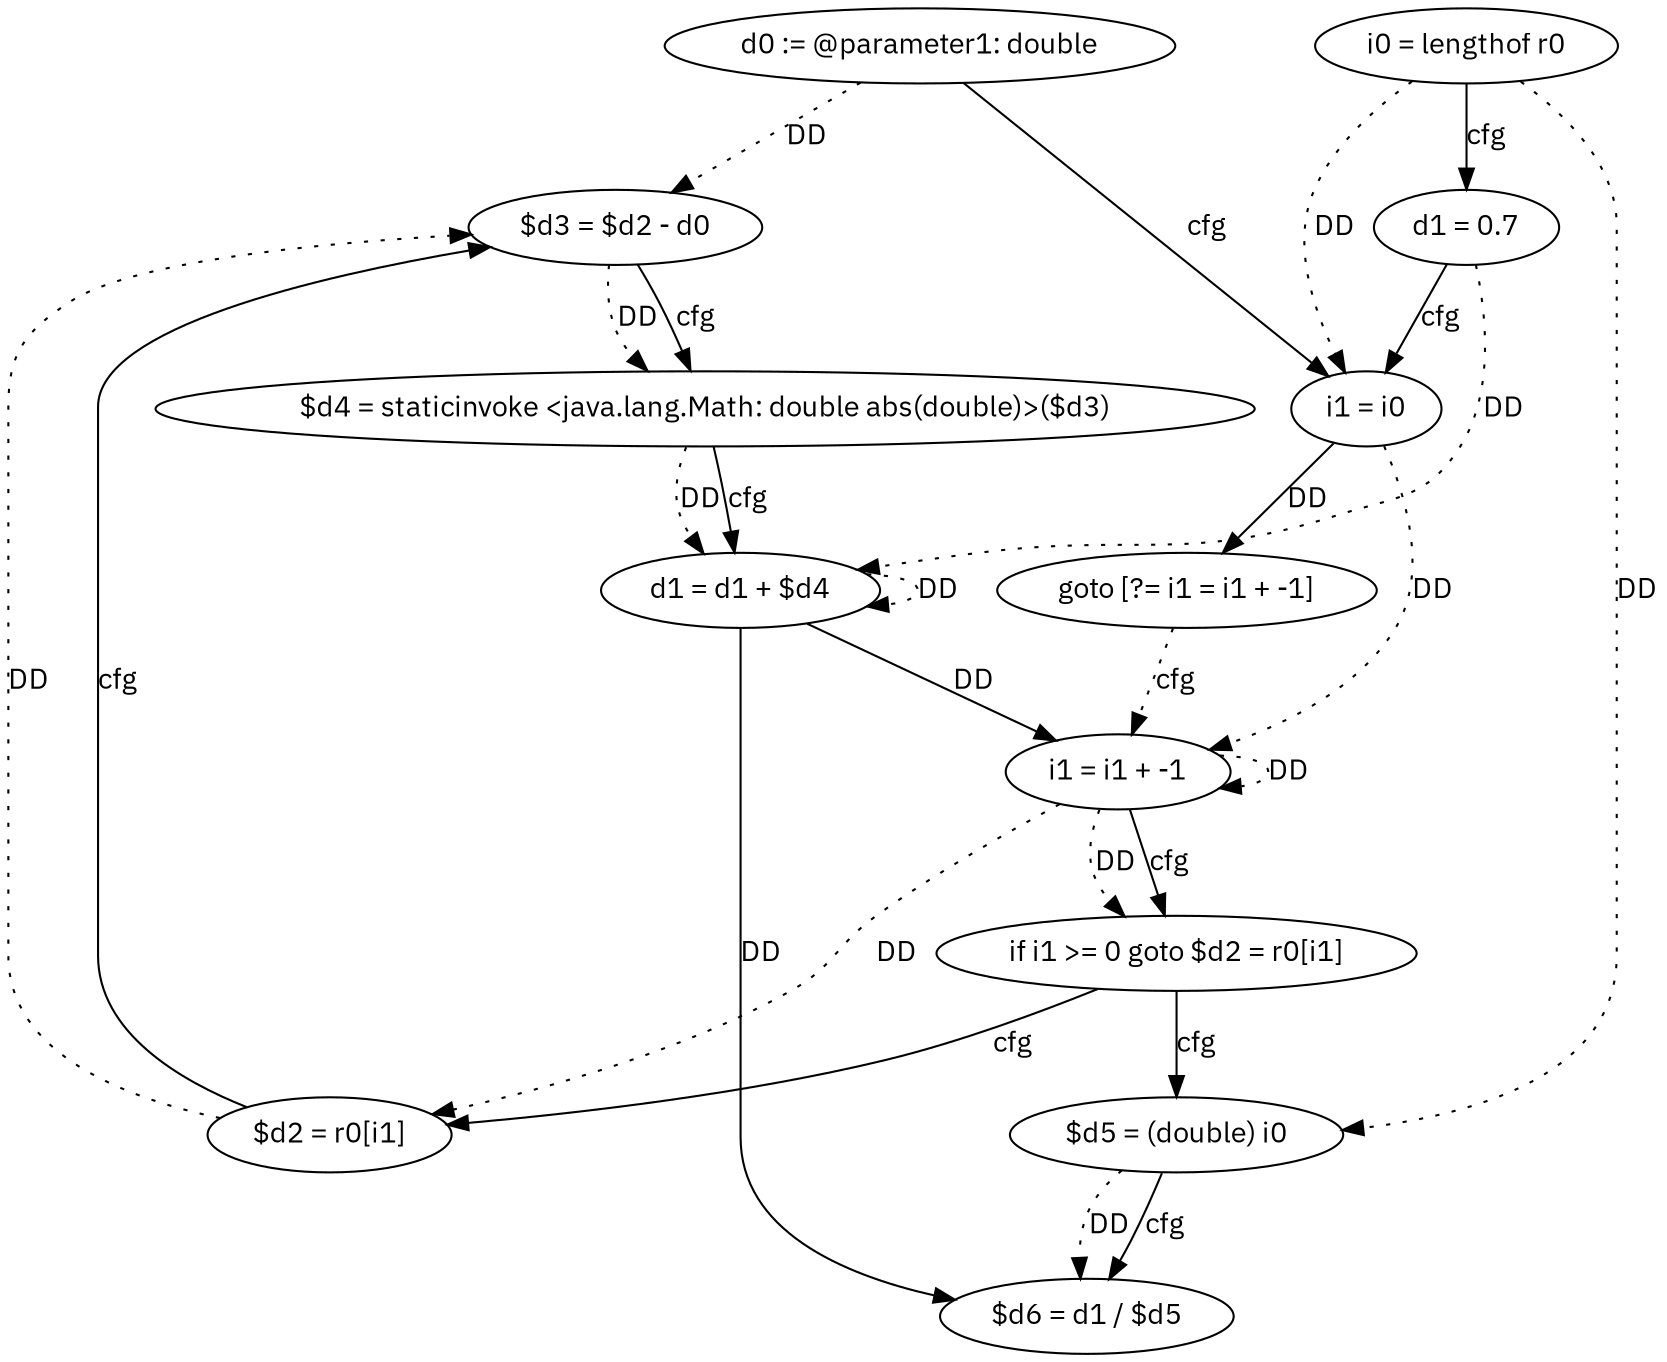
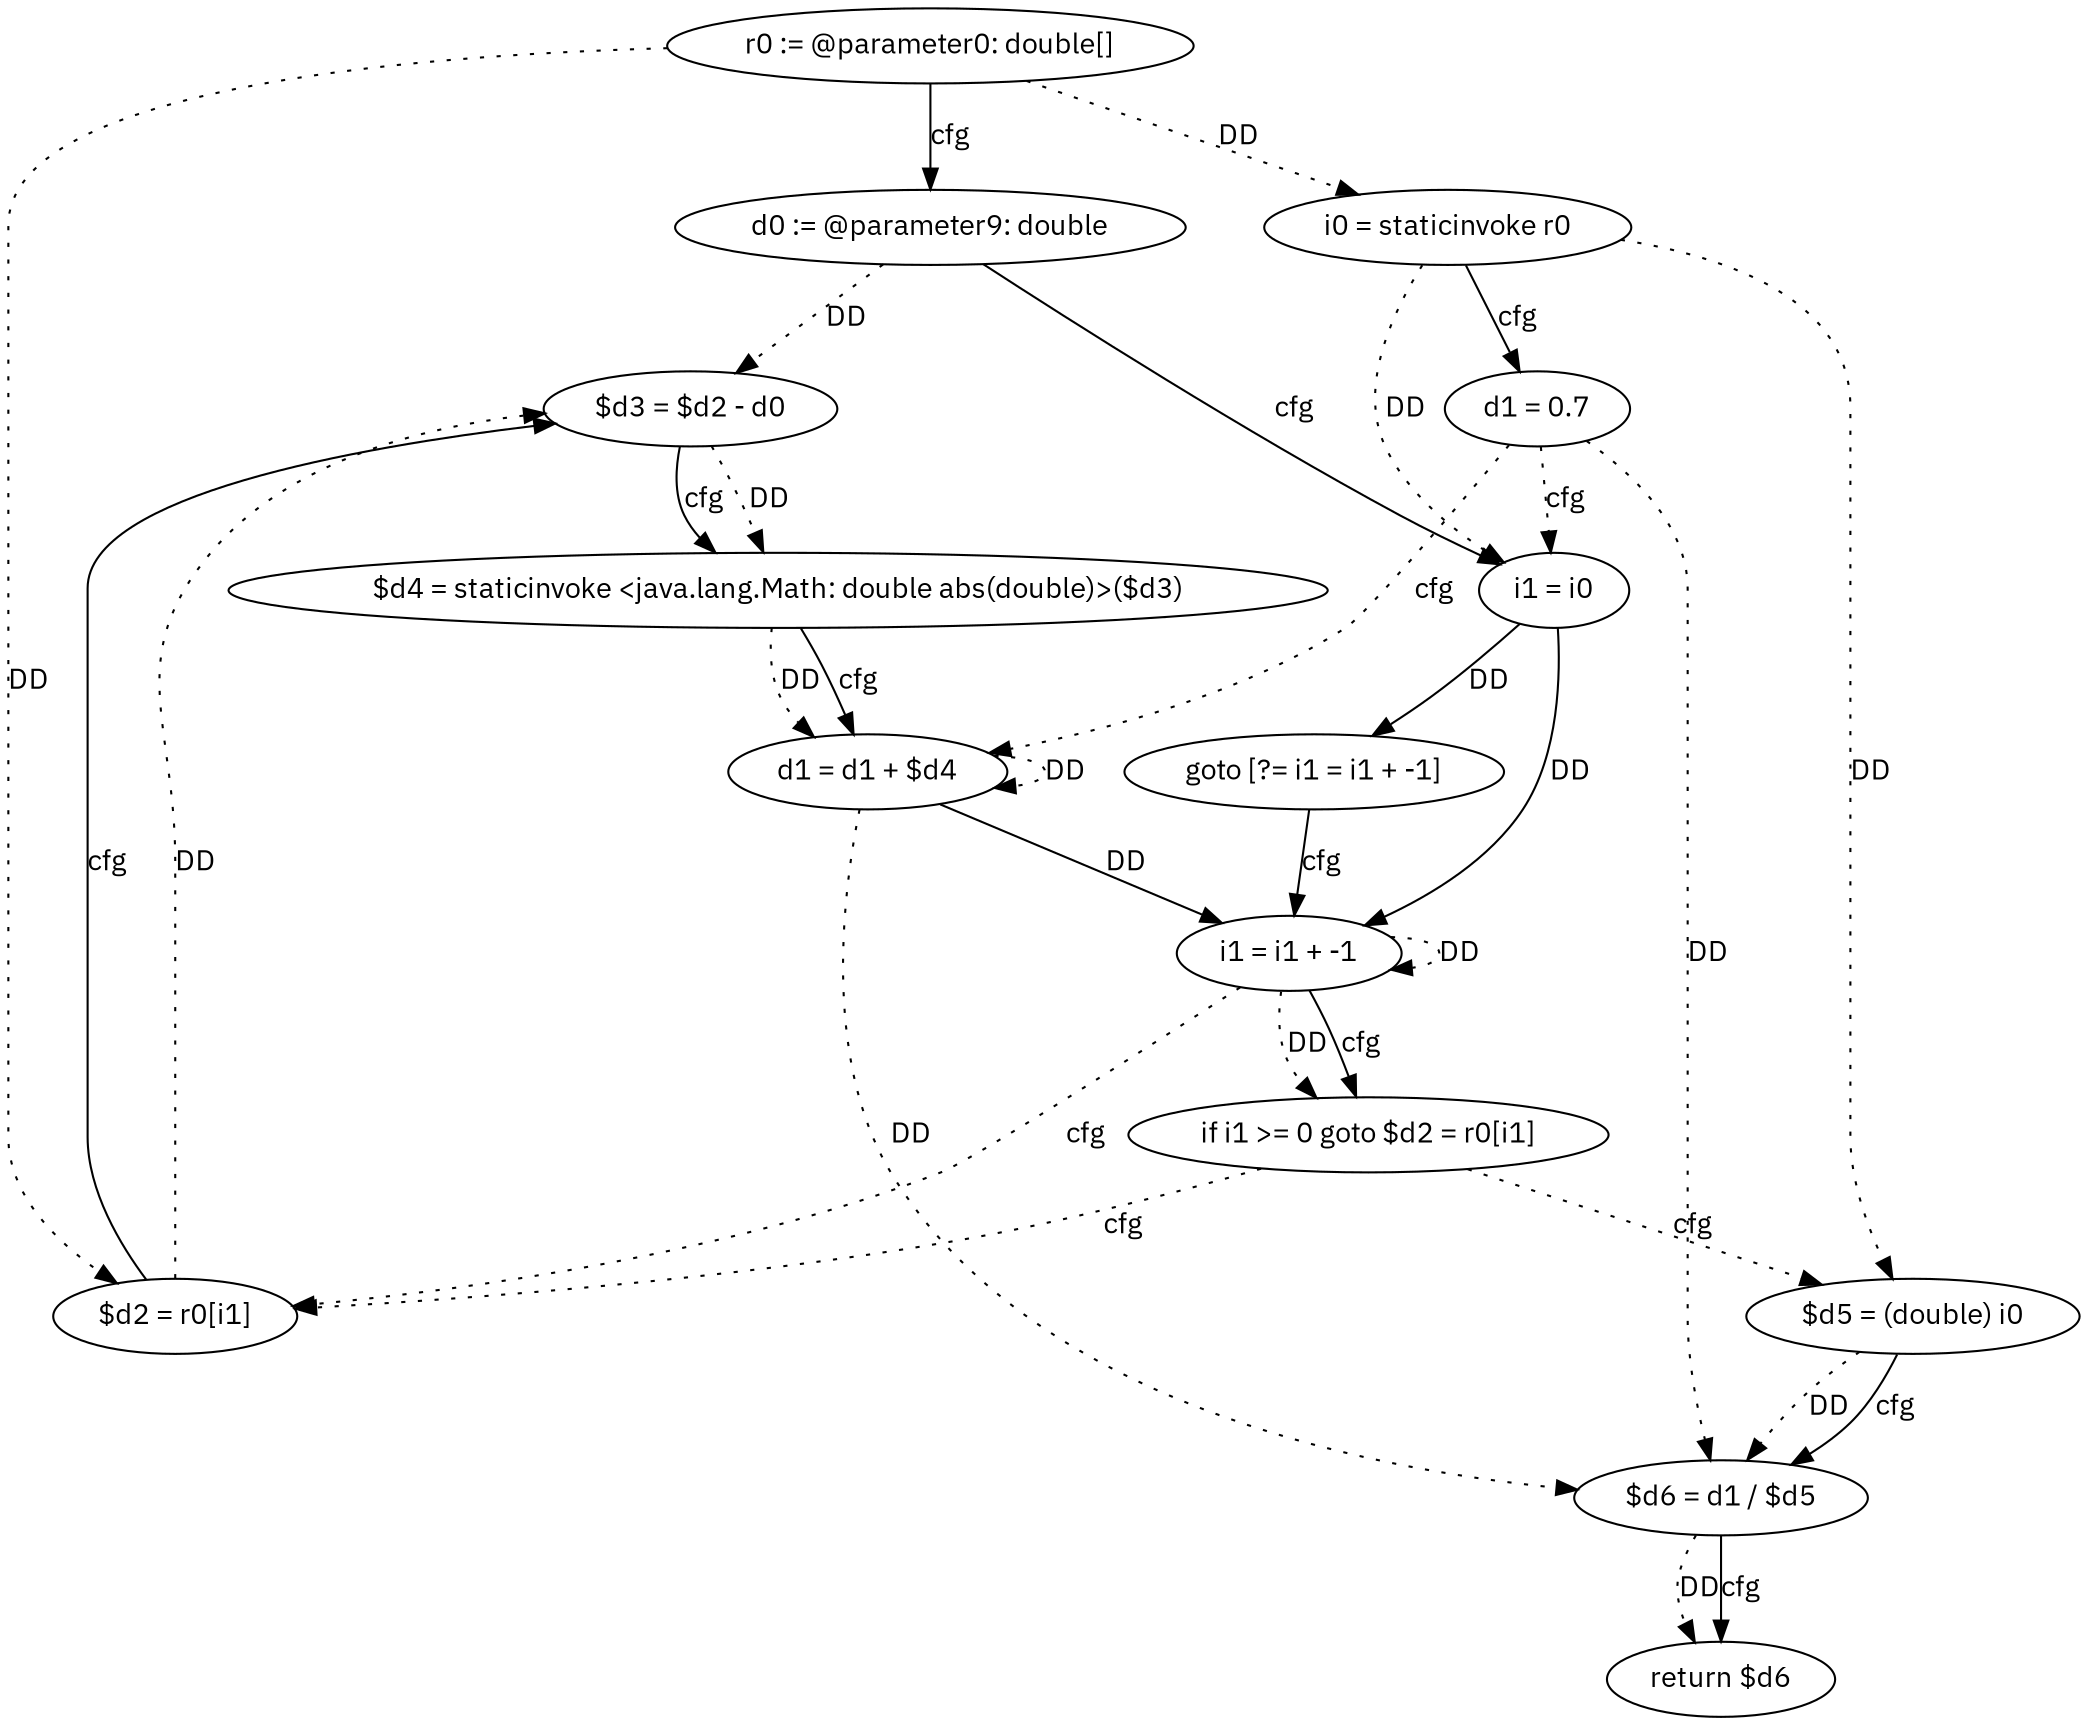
(920, 46) -> (930, 227)
none -> (930, 46)
(1467, 46) -> (1448, 227)
(1422, 309) -> (1545, 489)
(1504, 409) -> (1434, 590)
(1391, 635) -> (1525, 805)
(1156, 671) -> (1303, 852)
none -> (1688, 922)
(897, 953) -> (1086, 1135)
(741, 998) -> (1023, 1314)
(1177, 1034) -> (1635, 1224)
(789, 1080) -> (793, 1265)
none -> (1721, 1679)
